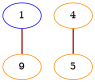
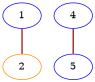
(73, 16) -> (73, 16)
(22, 67) -> (22, 67)
(73, 67) -> (73, 67)
